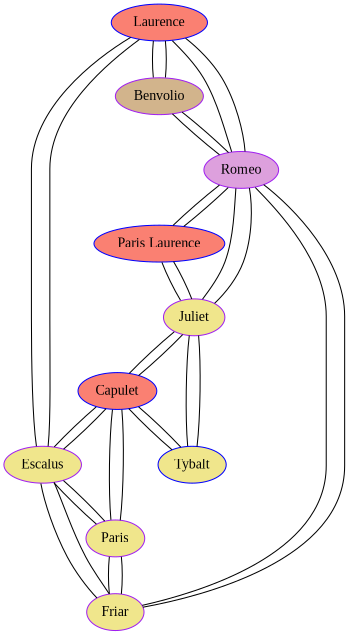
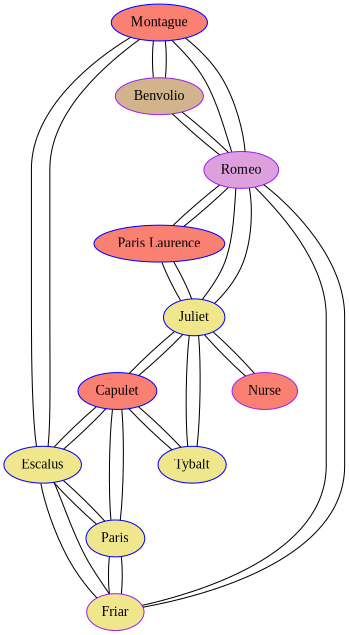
(159, 23) -> (159, 23)
(194, 317) -> (194, 317)
none -> (265, 391)
(43, 465) -> (43, 465)
(115, 538) -> (115, 538)
